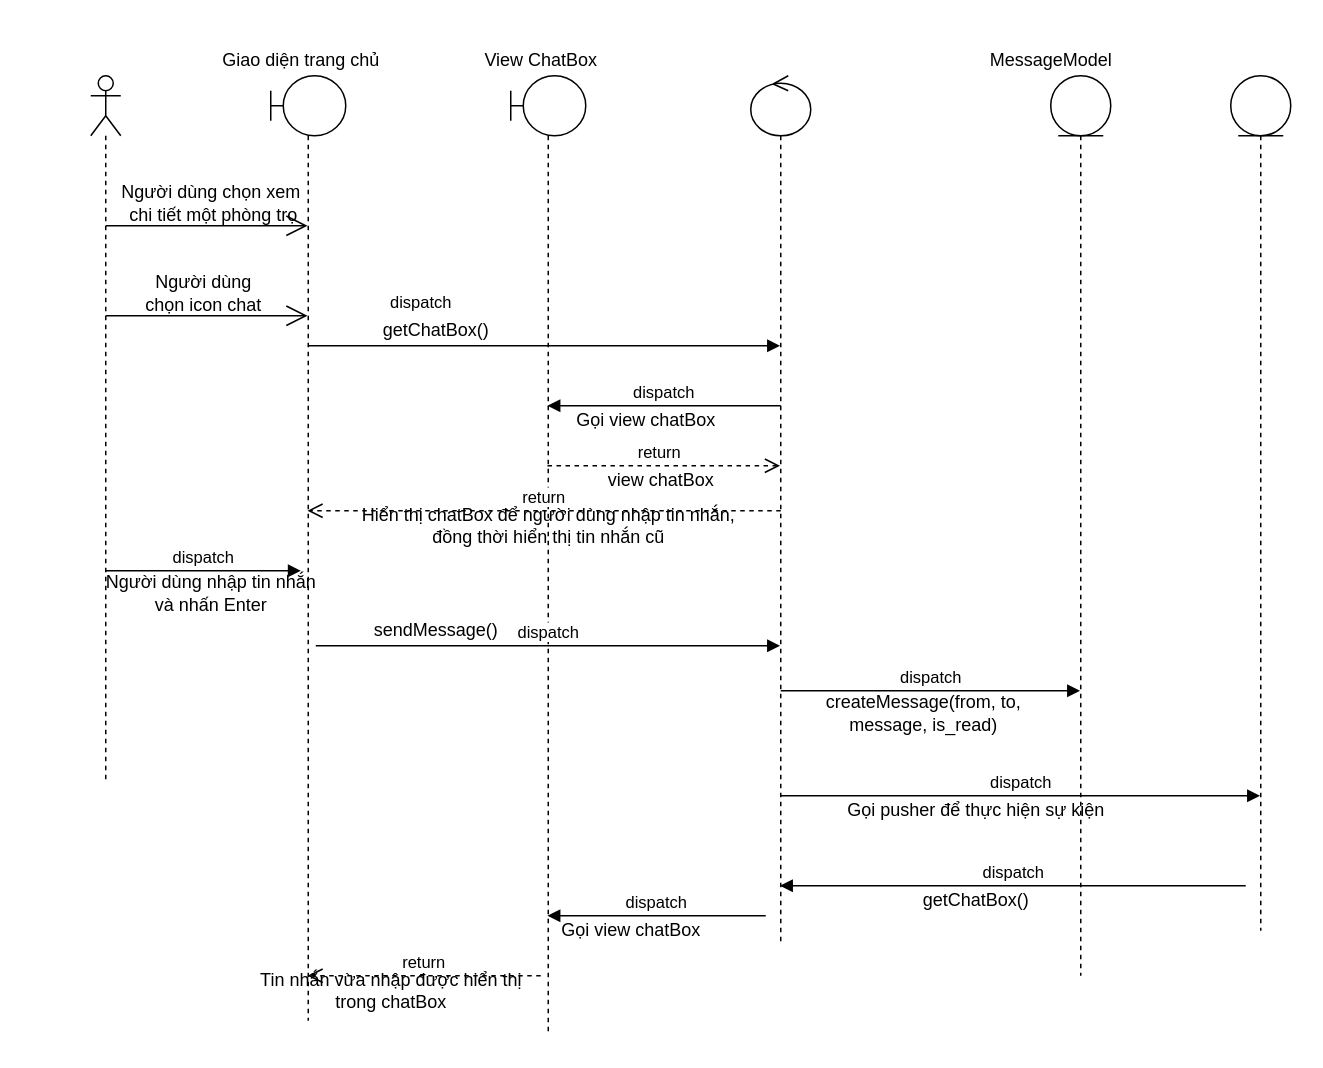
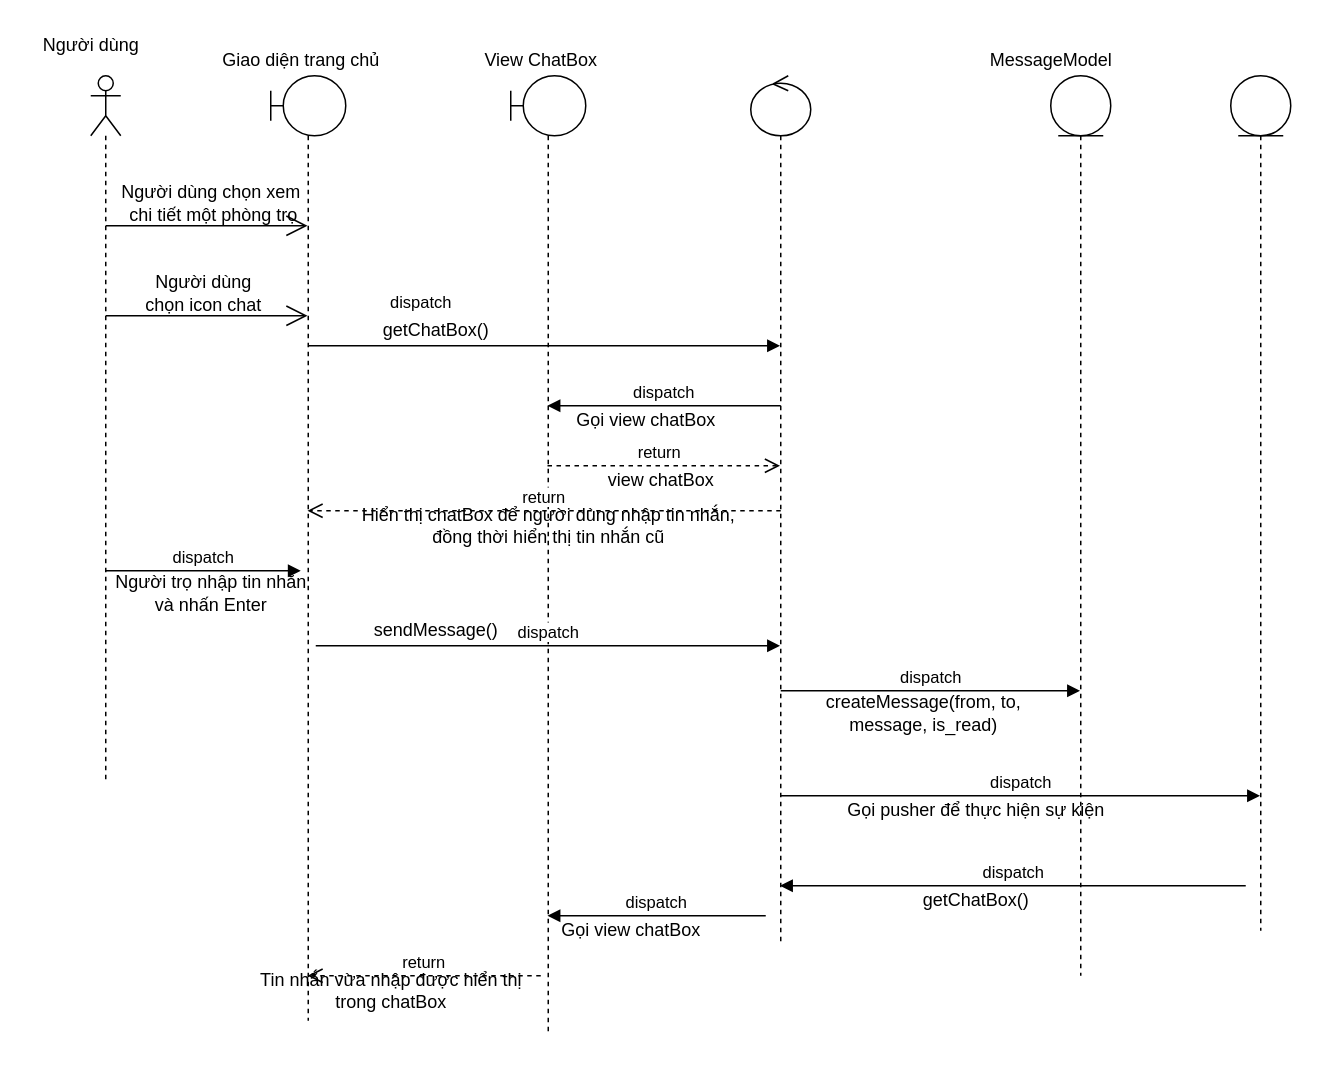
none -> (91, 46)
(212, 593) -> (212, 593)
